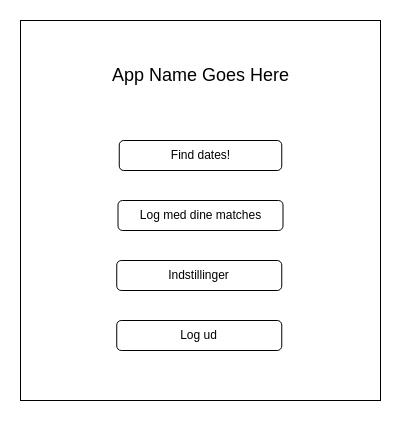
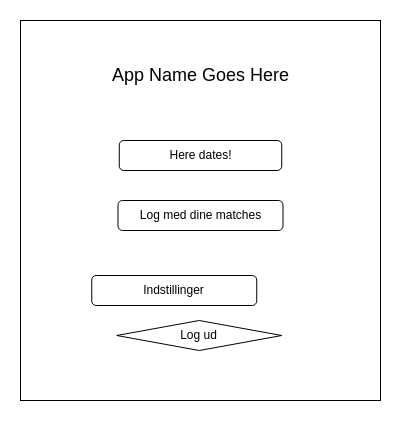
(201, 156) -> (201, 156)
(199, 276) -> (174, 291)
(199, 336) -> (199, 336)
